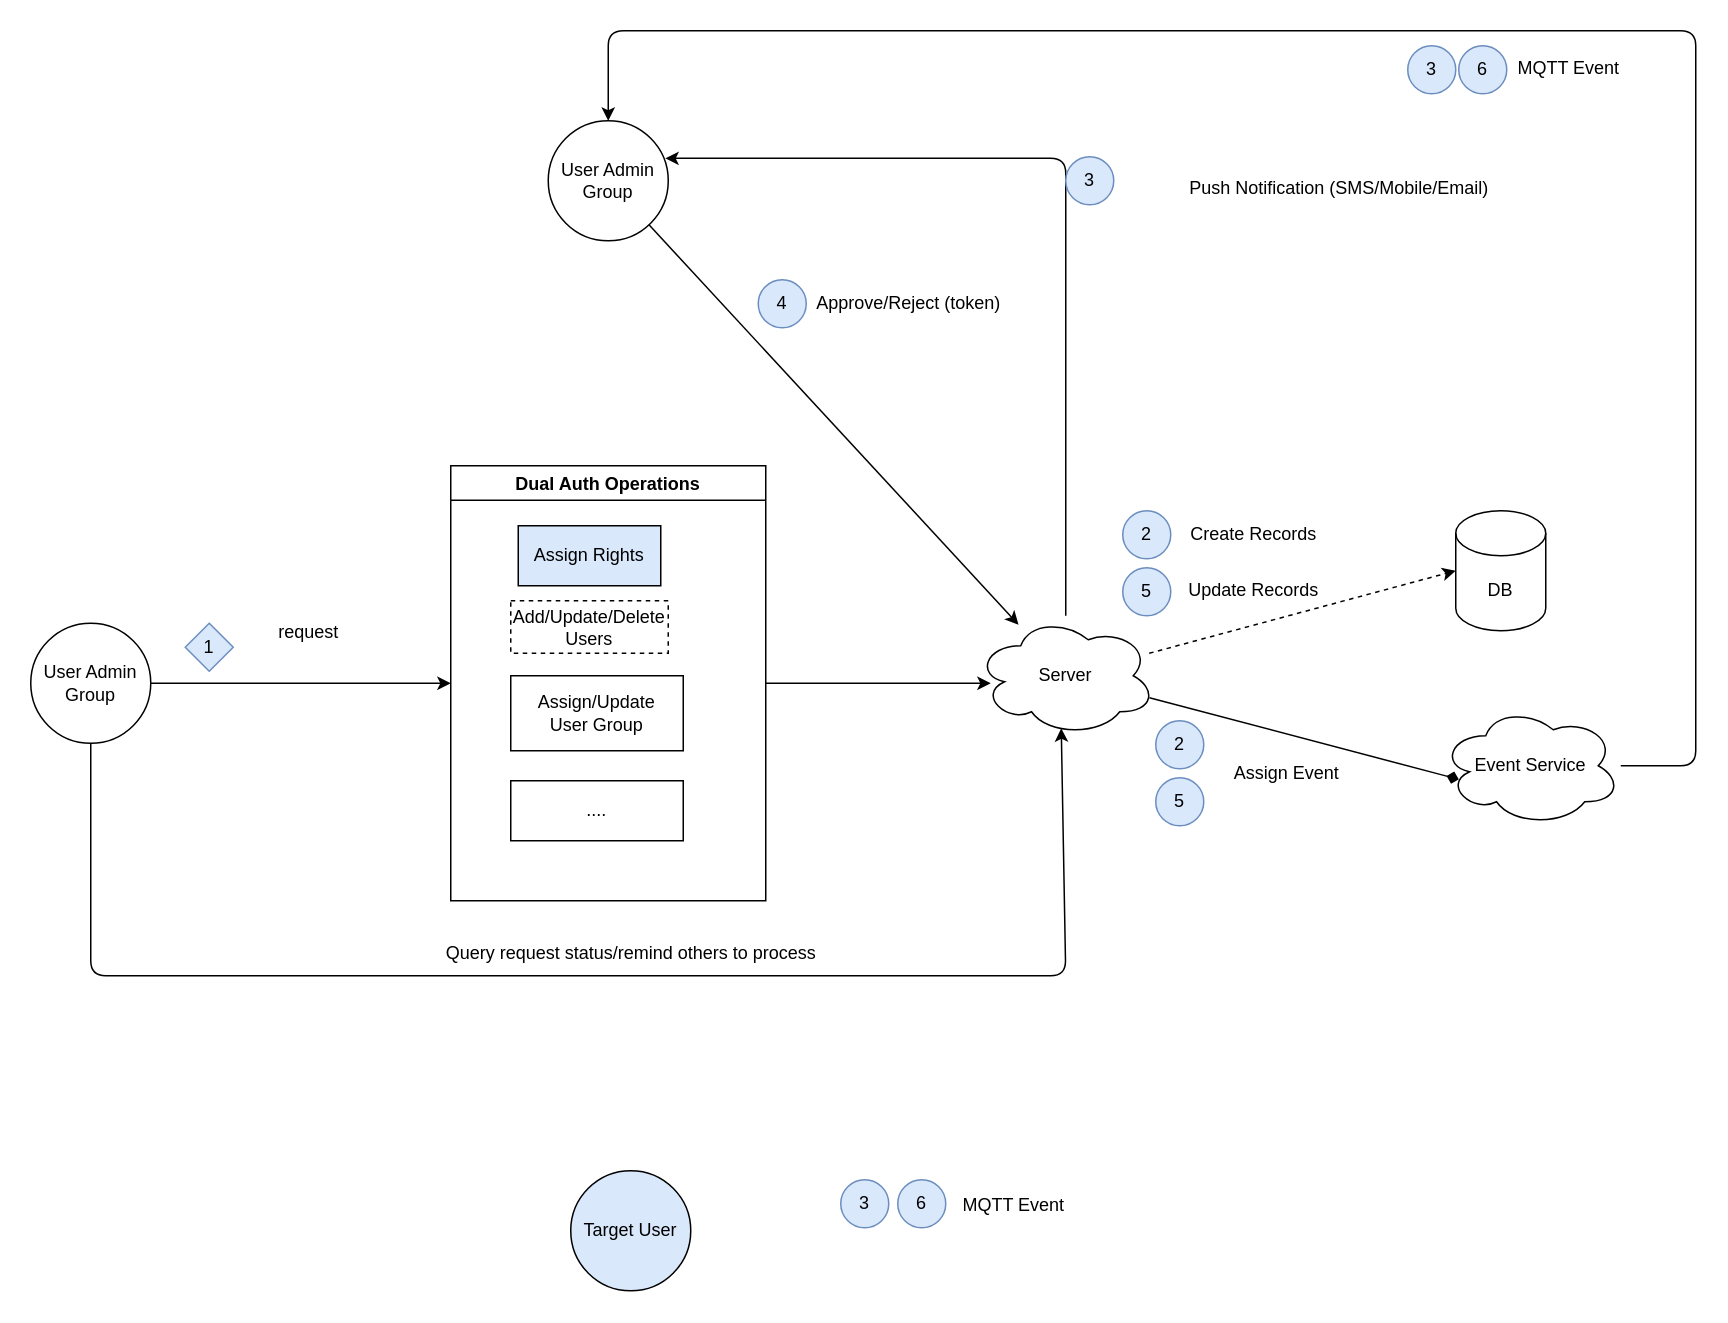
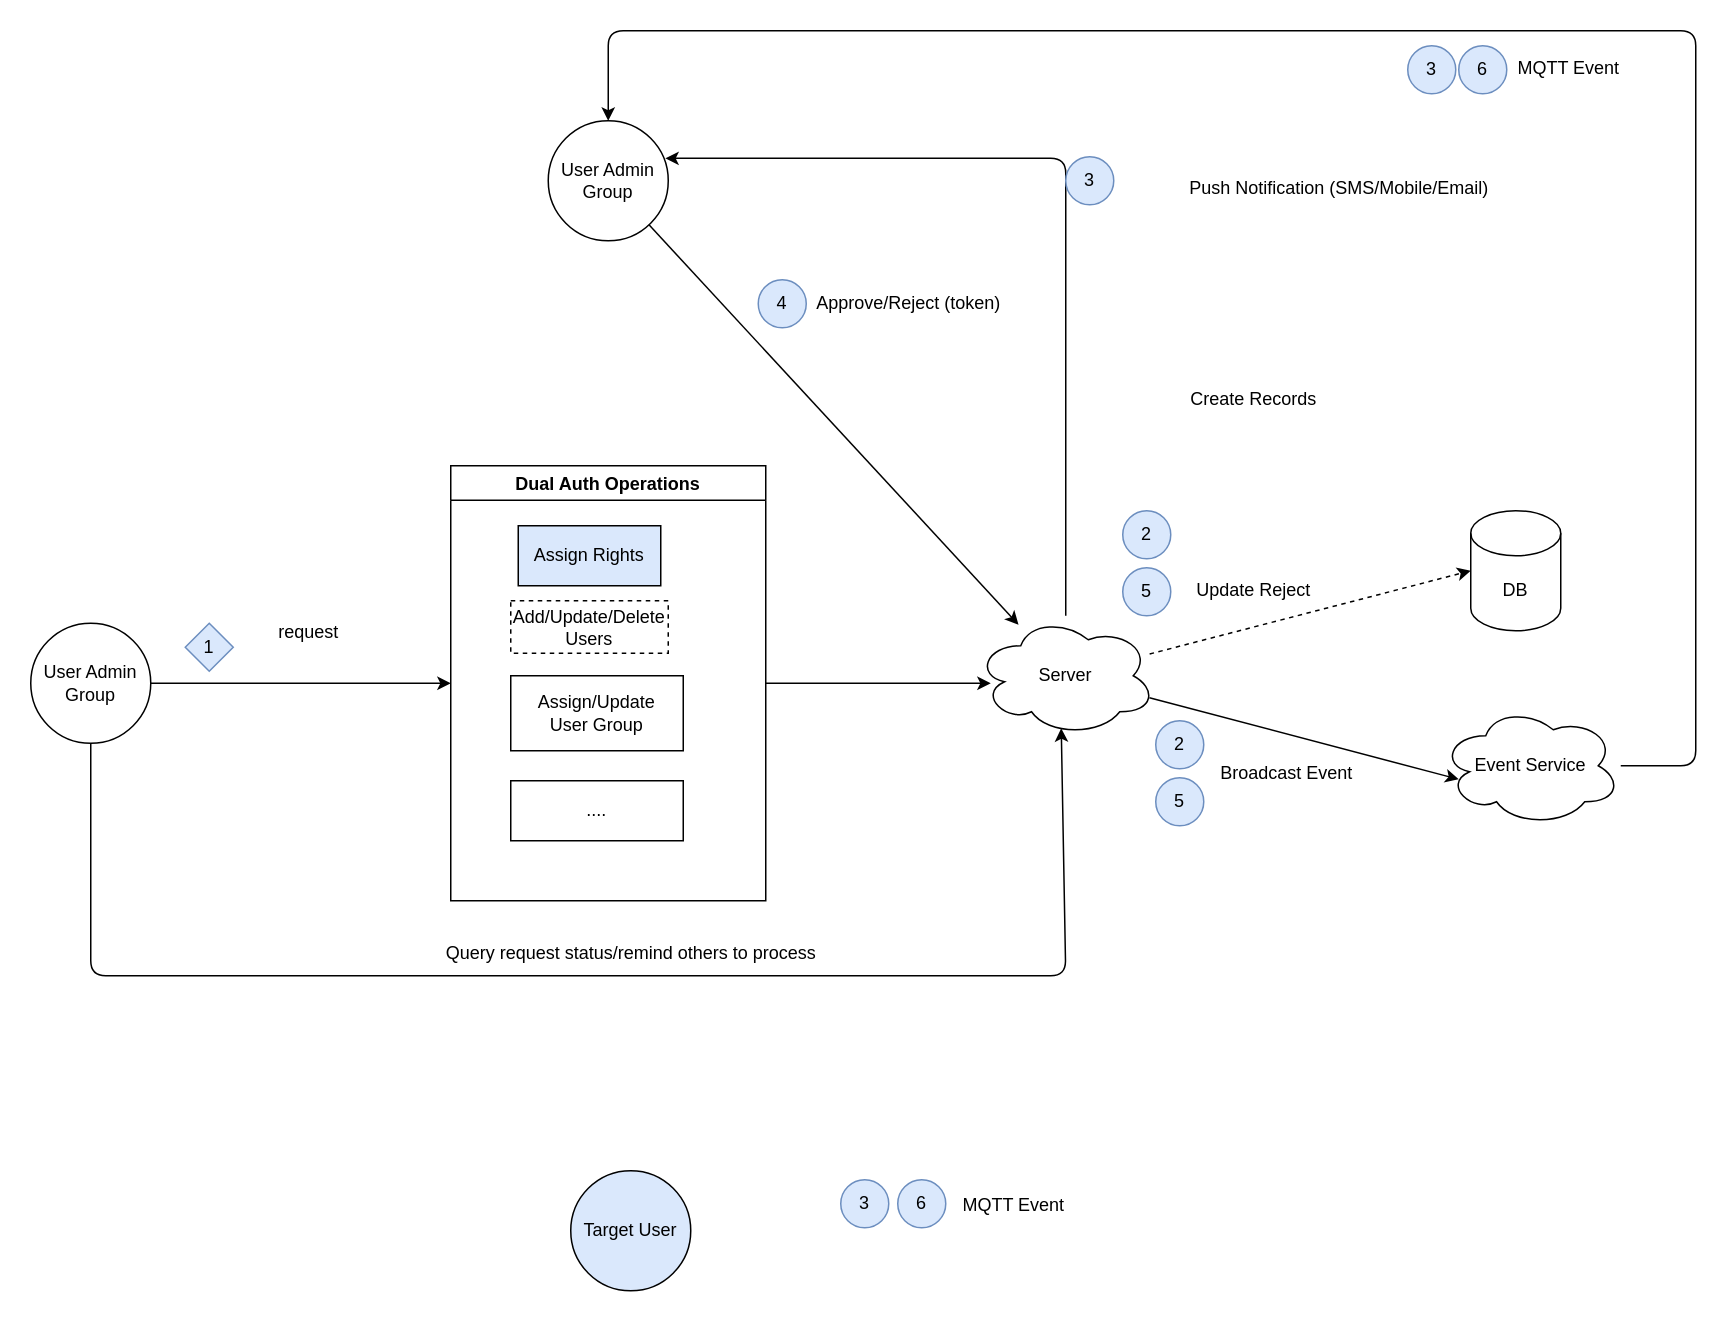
(1253, 535) -> (1253, 400)
(1501, 571) -> (1516, 571)
(1254, 590) -> (1254, 590)
(1287, 773) -> (1287, 773)
(1446, 776) -> (1447, 776)
